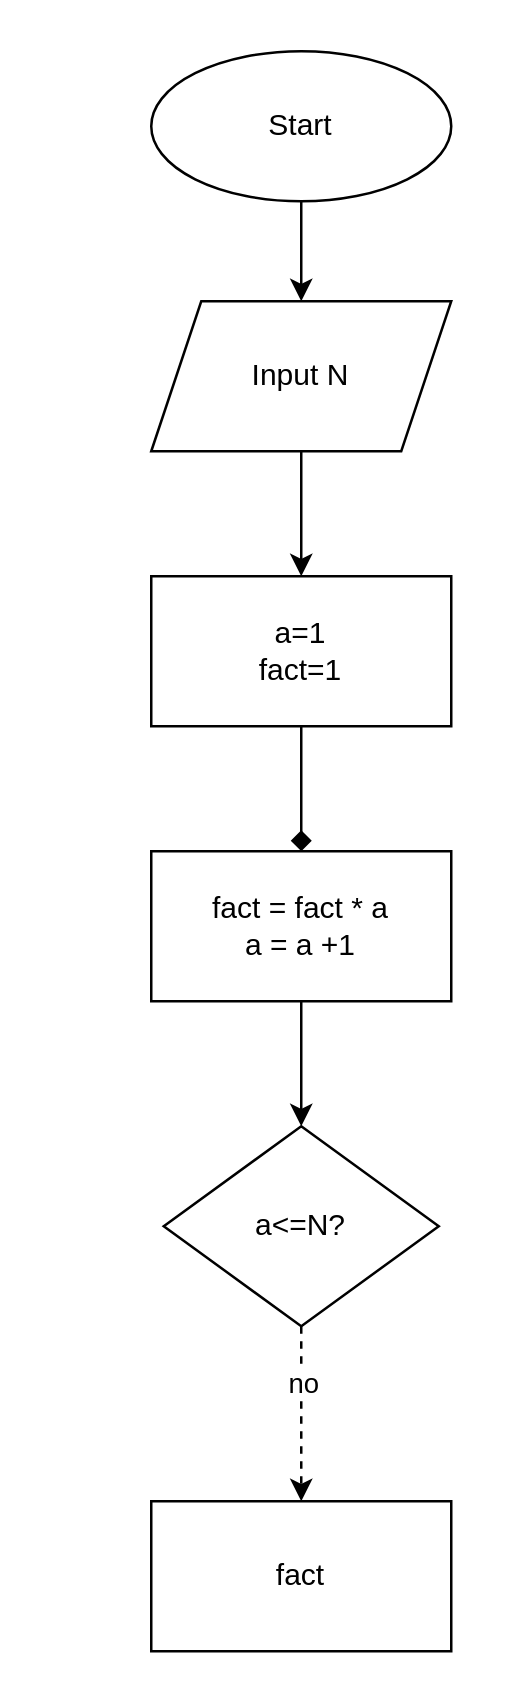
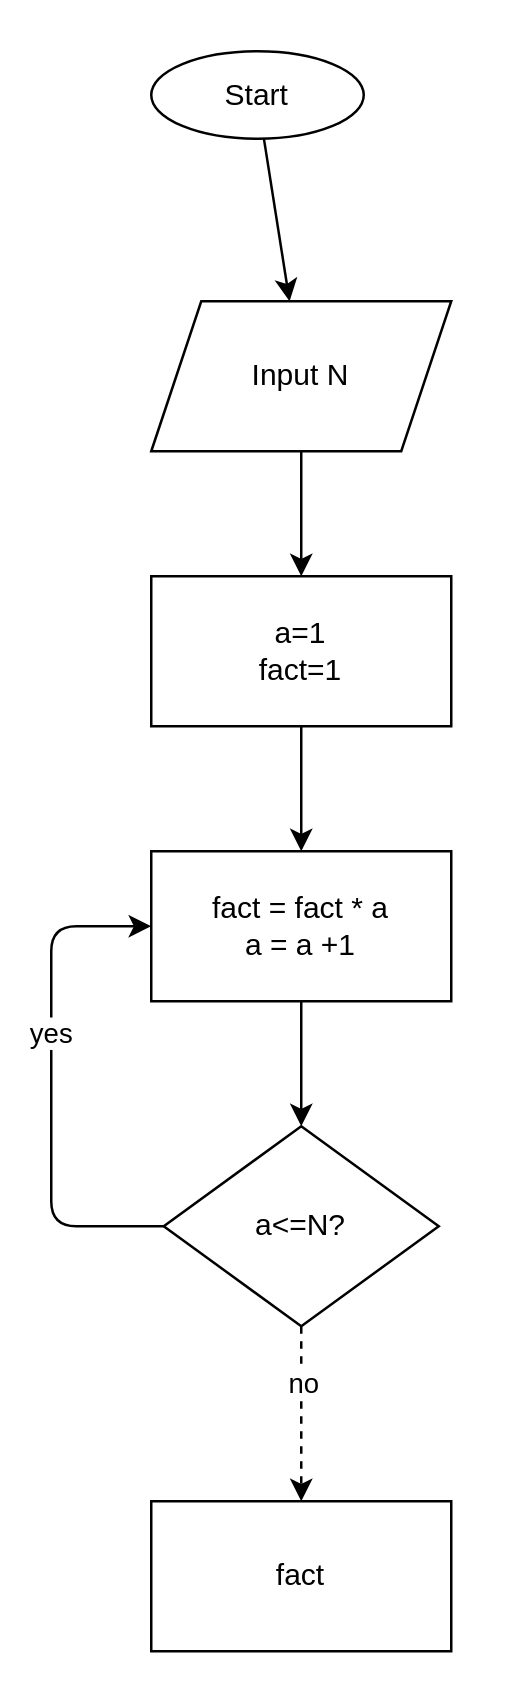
(301, 126) -> (258, 95)
(301, 831) -> (301, 832)
none -> (51, 1174)
